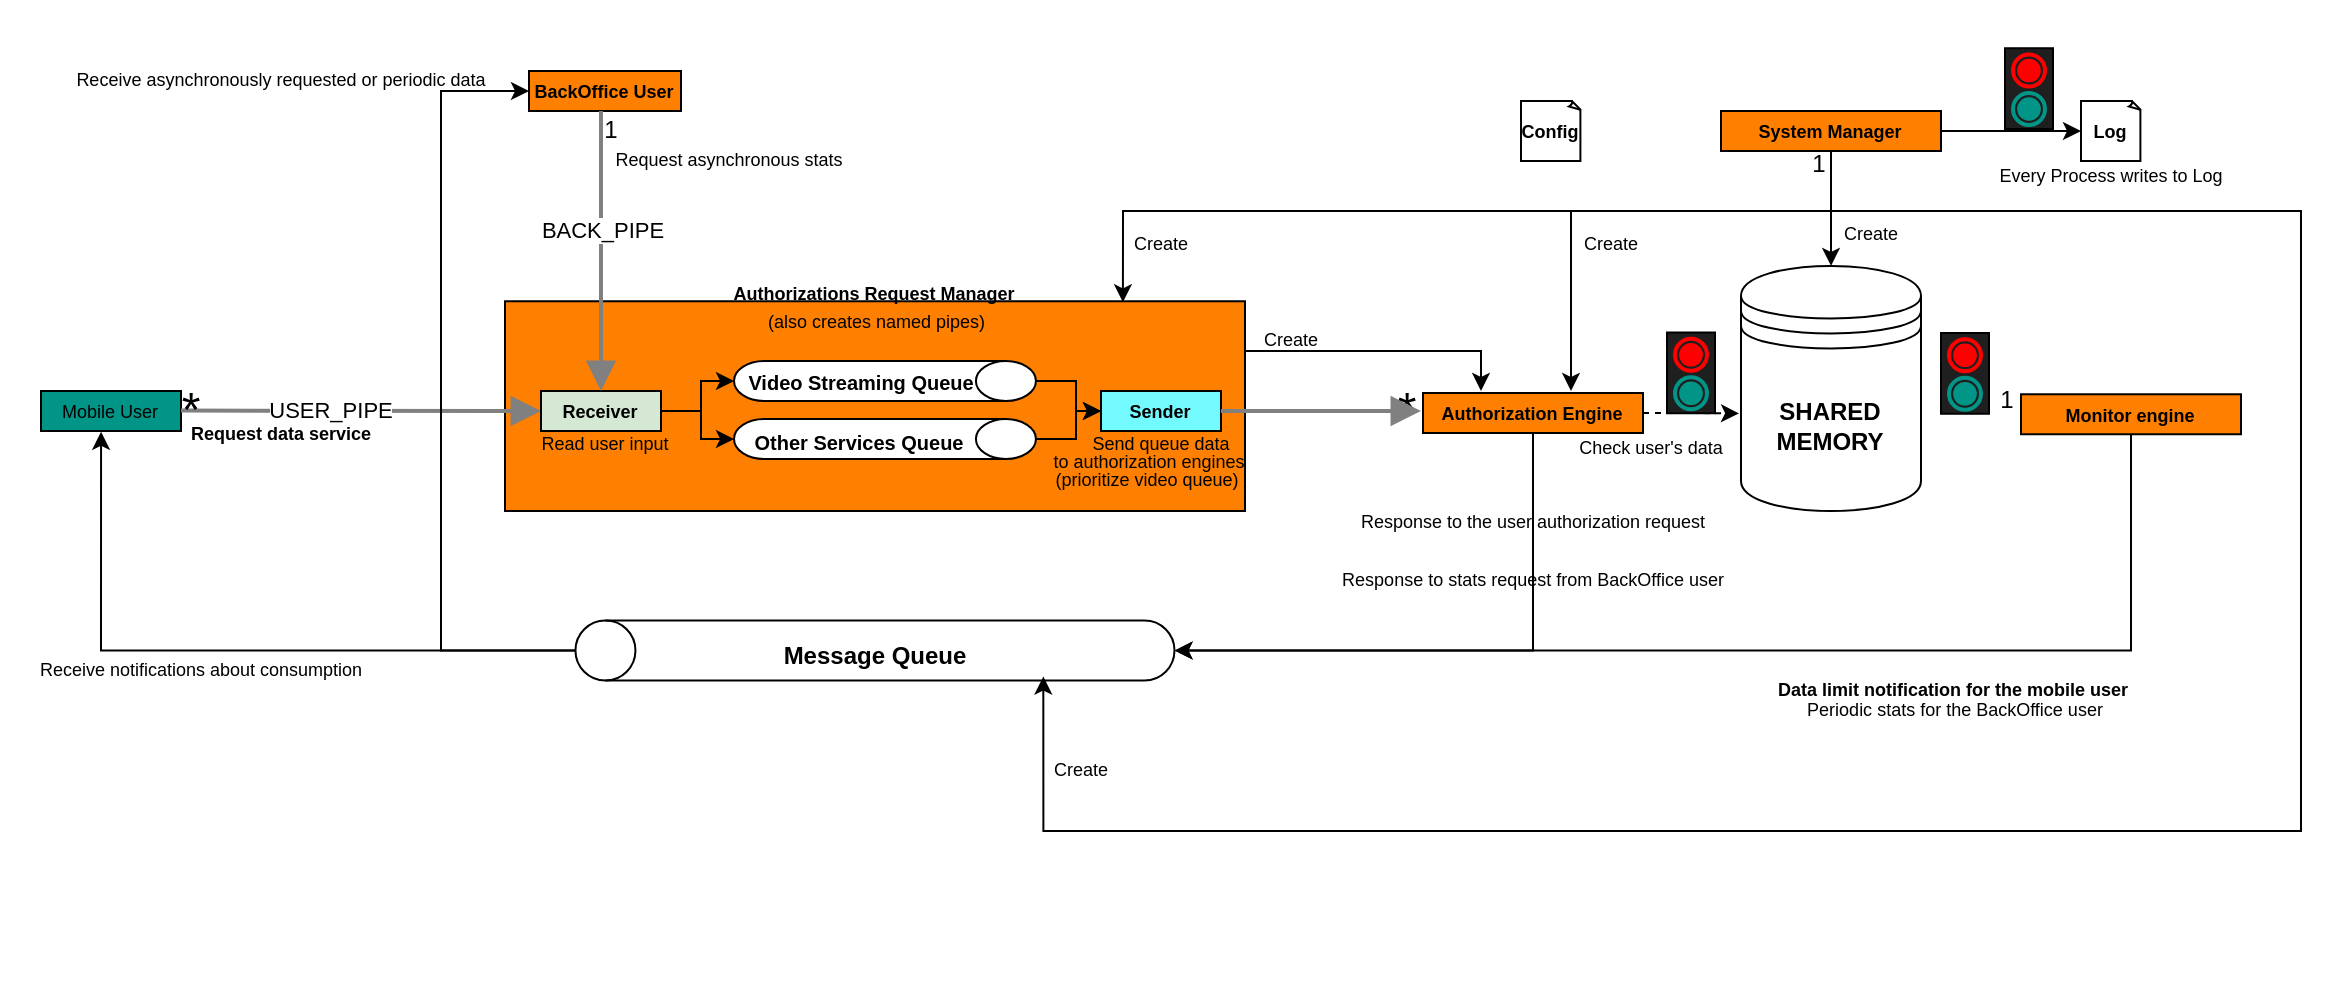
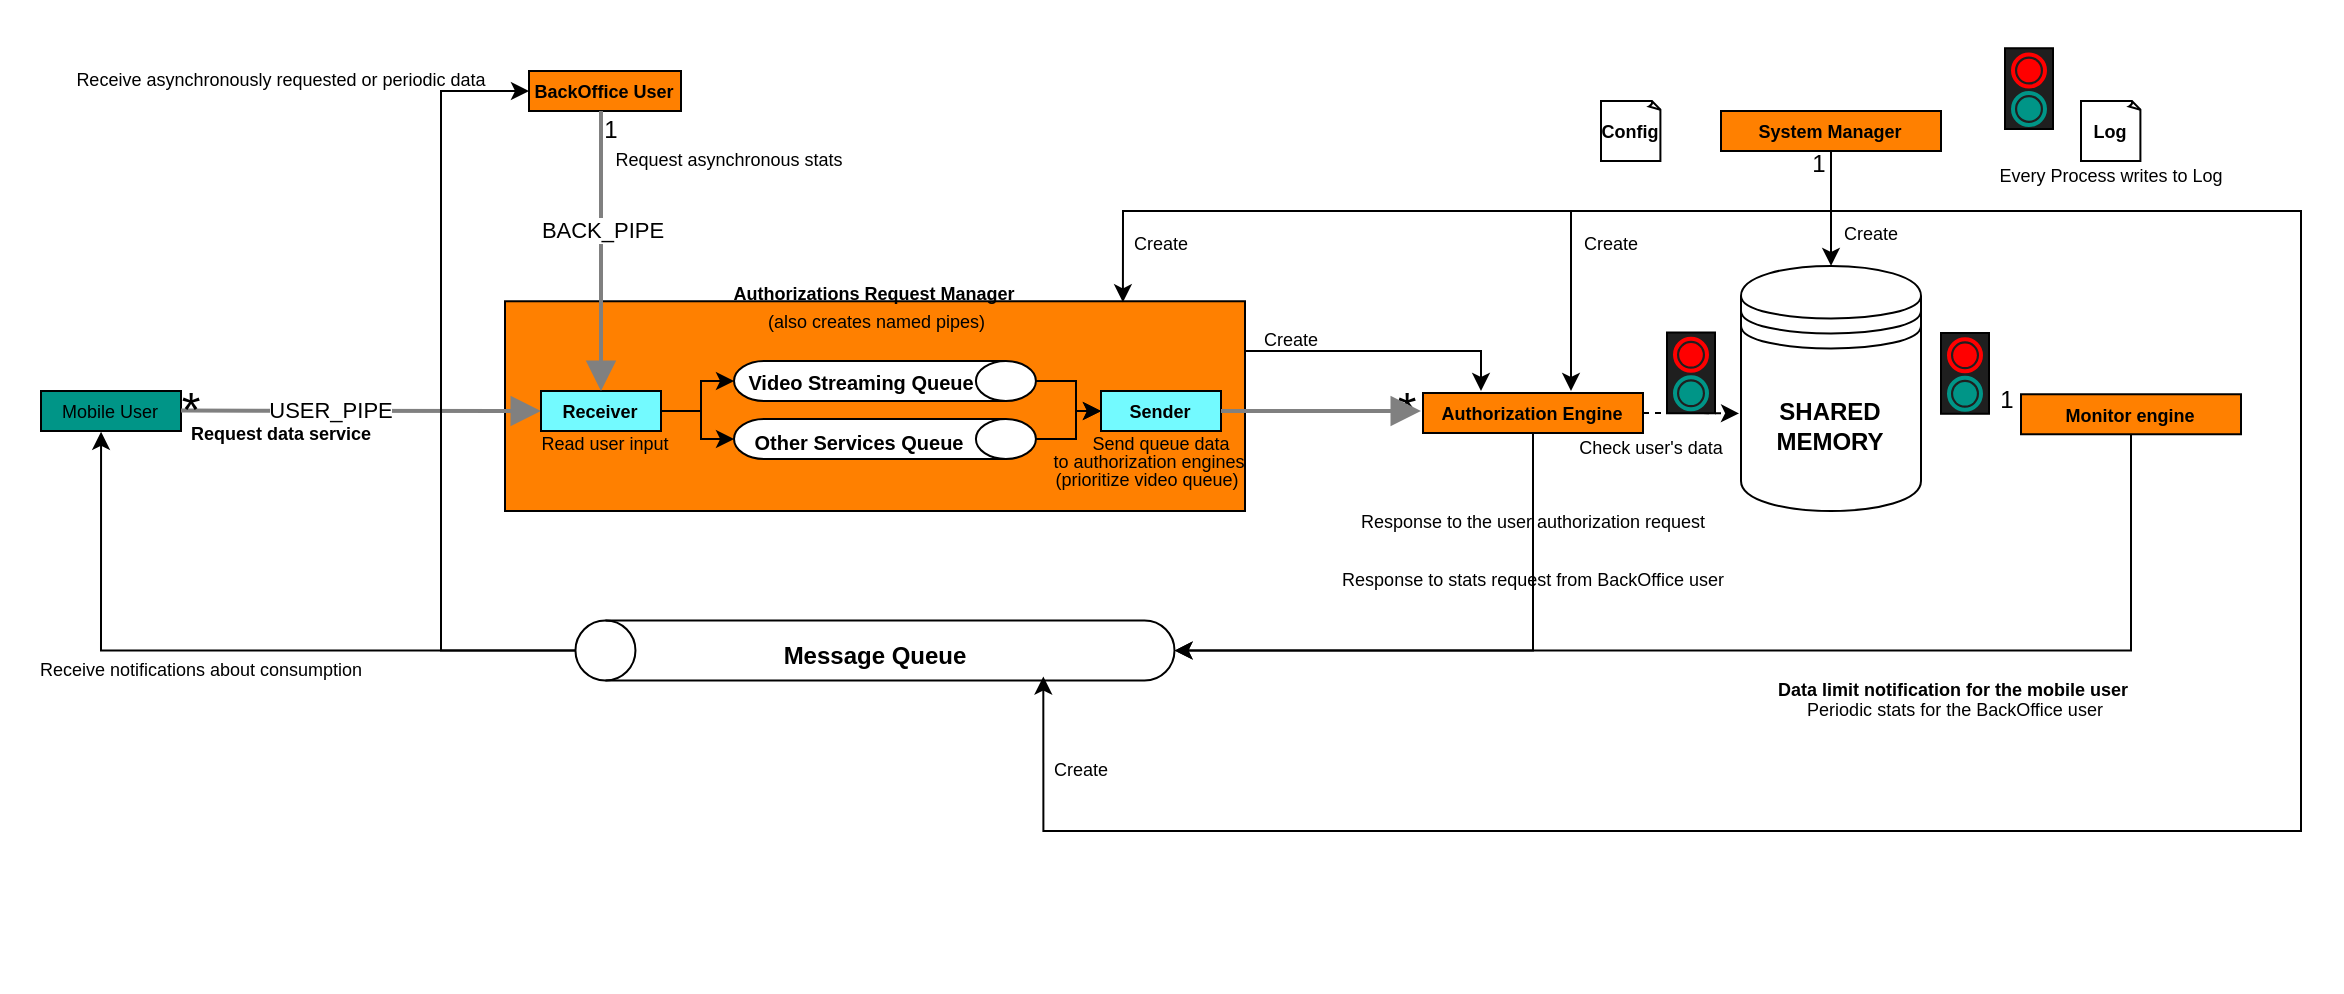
(1551, 131) -> (1631, 131)
(2004, 131) -> none
(601, 411) -> (601, 411)
